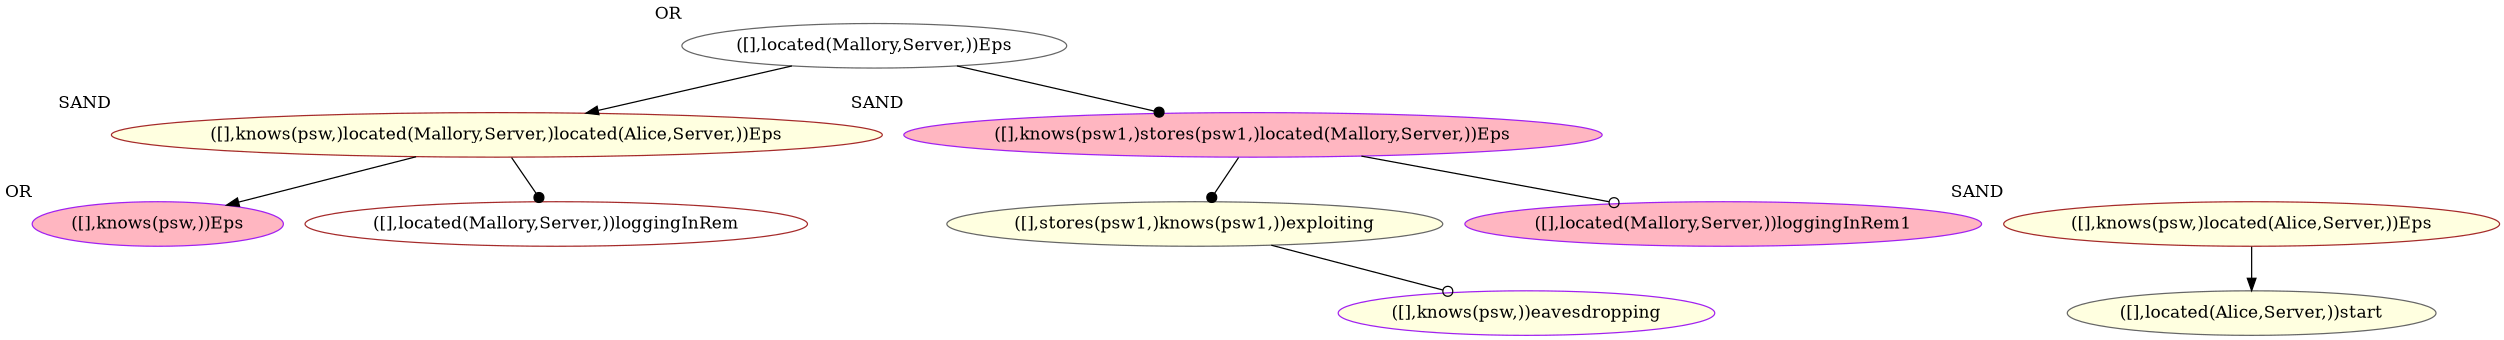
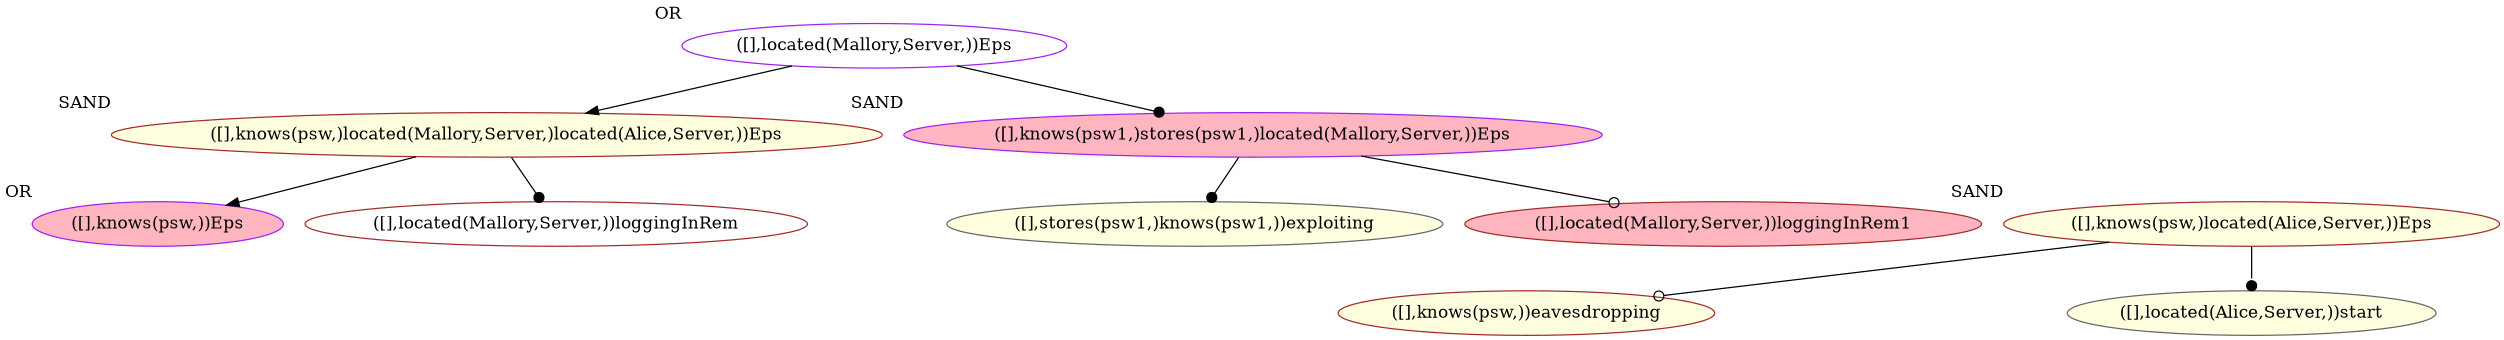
(874, 46) -> (874, 46)
(1723, 224) -> (1723, 224)
(2252, 262) -> (2252, 262)
(1357, 268) -> (1887, 269)
(1526, 313) -> (1526, 313)
